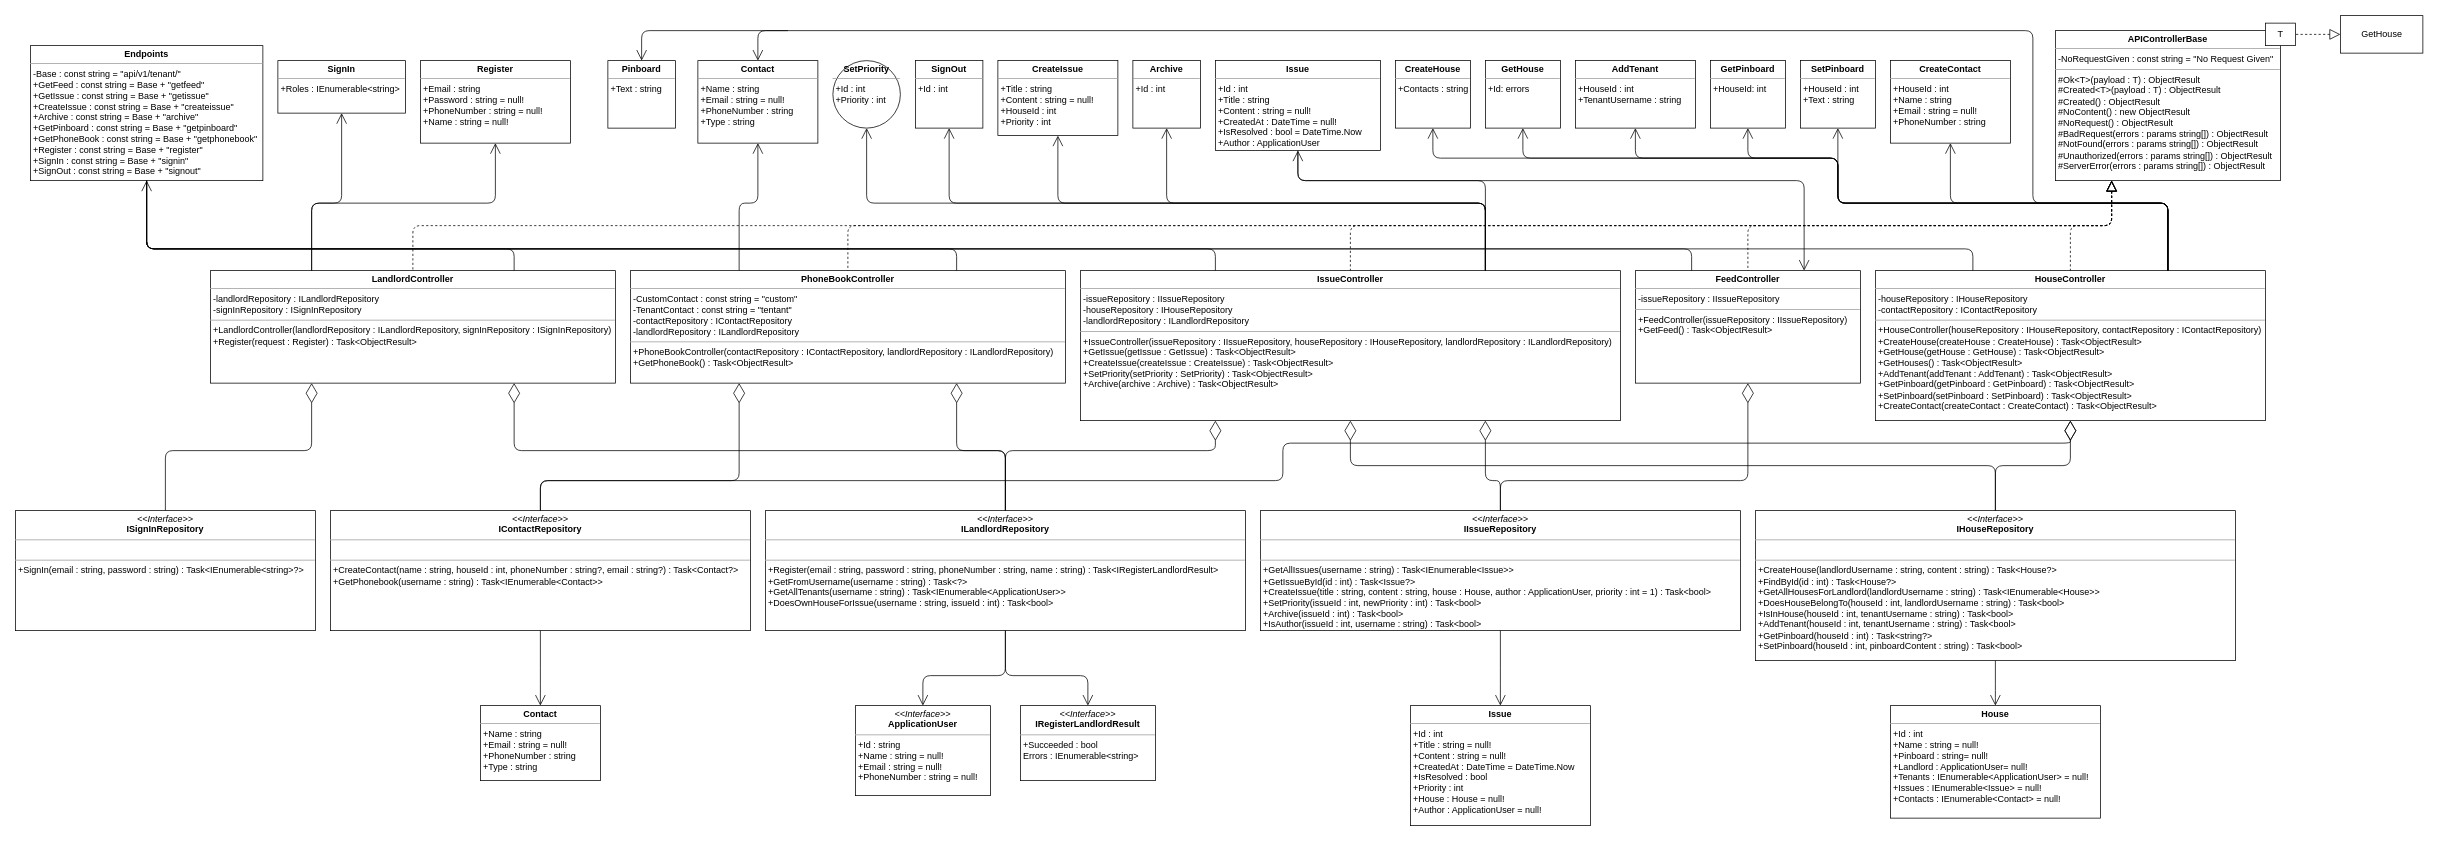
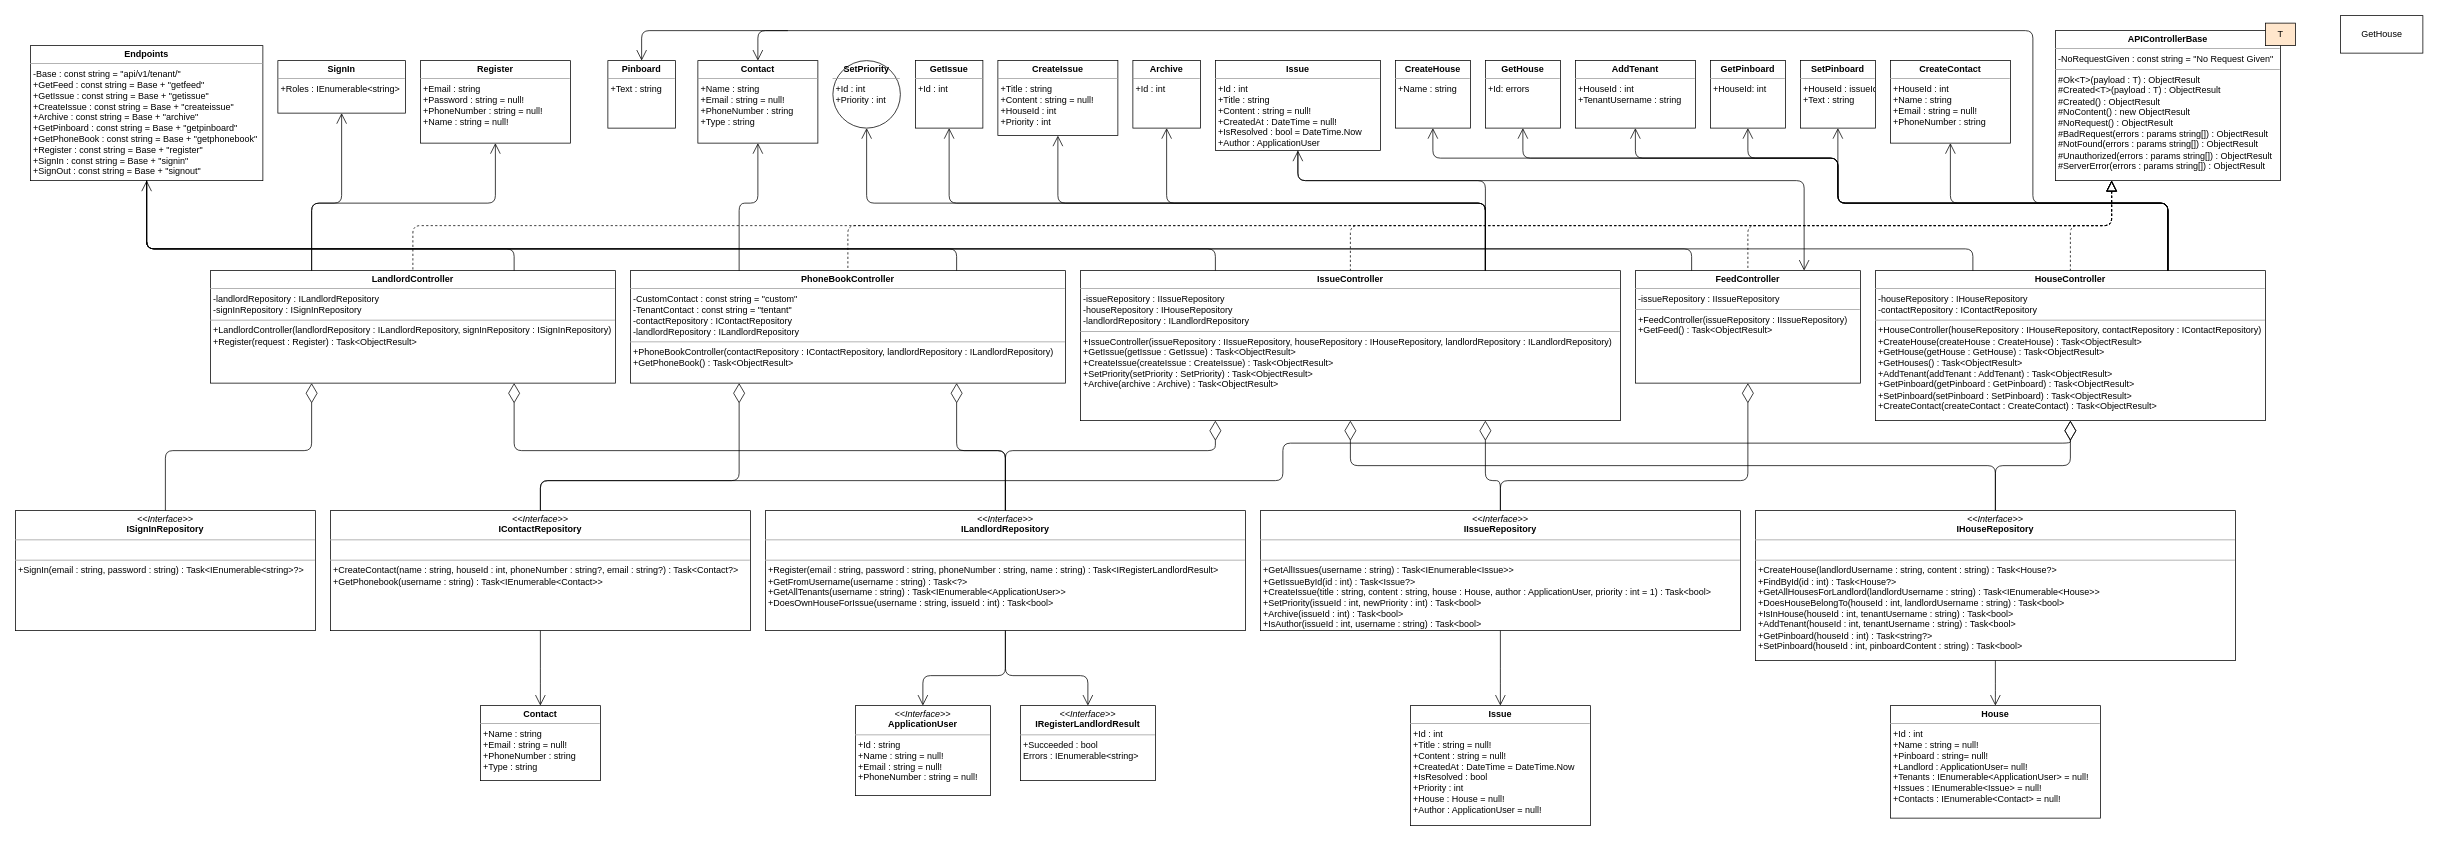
(2280, 34) -> (2280, 34)
(2313, 34) -> none
(933, 71) -> (936, 71)
(1436, 71) -> (1426, 71)
(1831, 77) -> (1841, 77)
